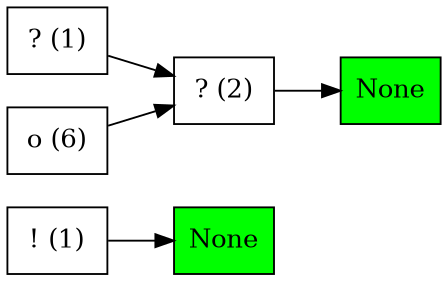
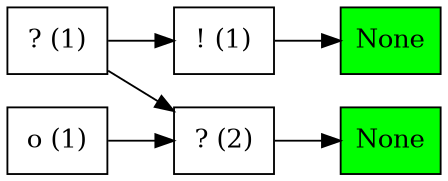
none -> (132, 41)
(57, 141) -> (57, 141)
